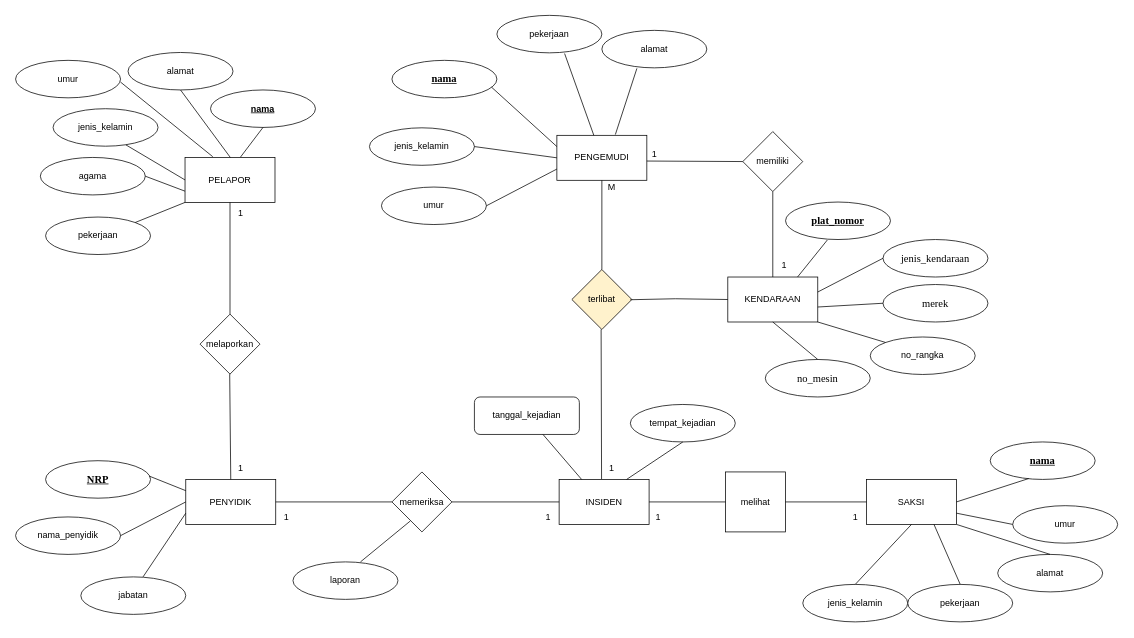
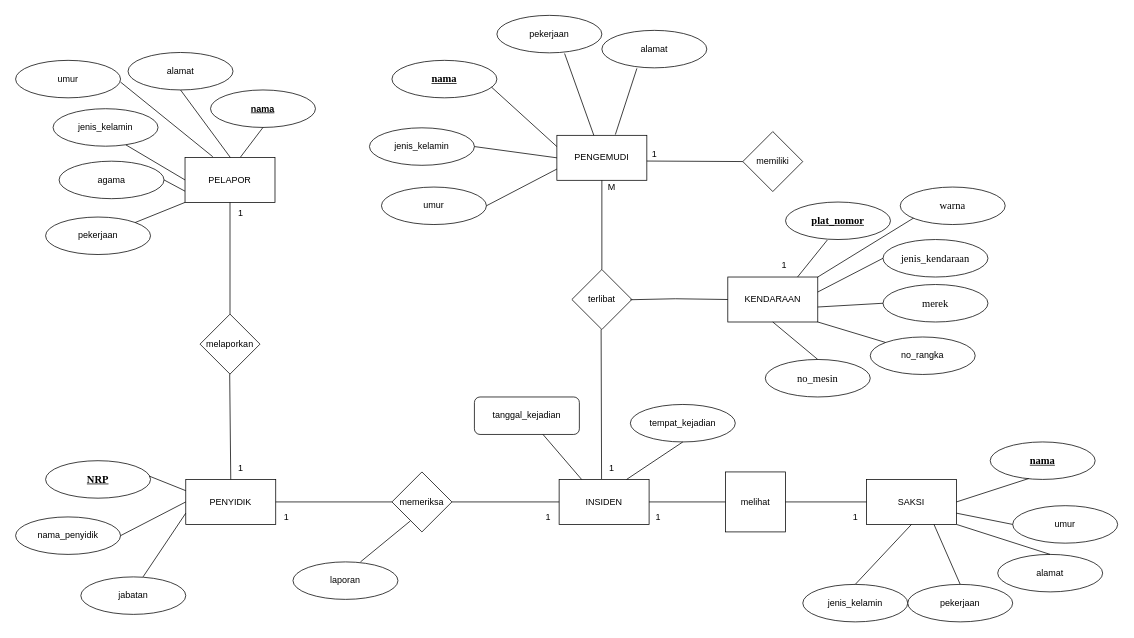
(93, 176) -> (111, 180)
none -> (953, 206)
(773, 235) -> none
none -> (867, 247)
(602, 300) -> (602, 300)
